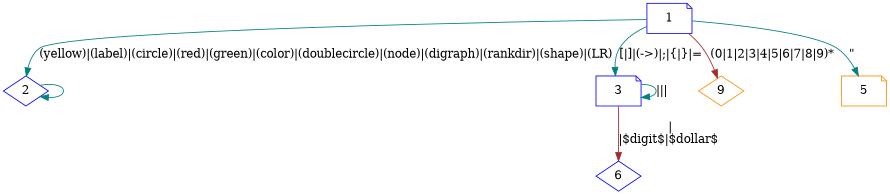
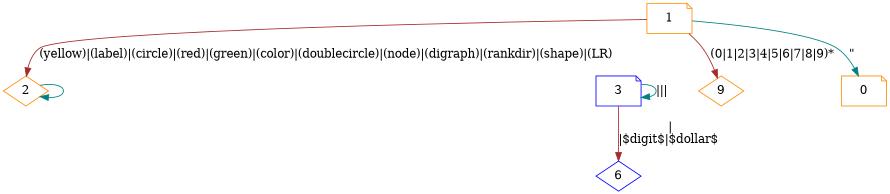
(669, 18) -> (669, 18)
(331, 27) -> (331, 27)
(624, 42) -> none
(26, 91) -> (26, 91)
(864, 91) -> (864, 91)
